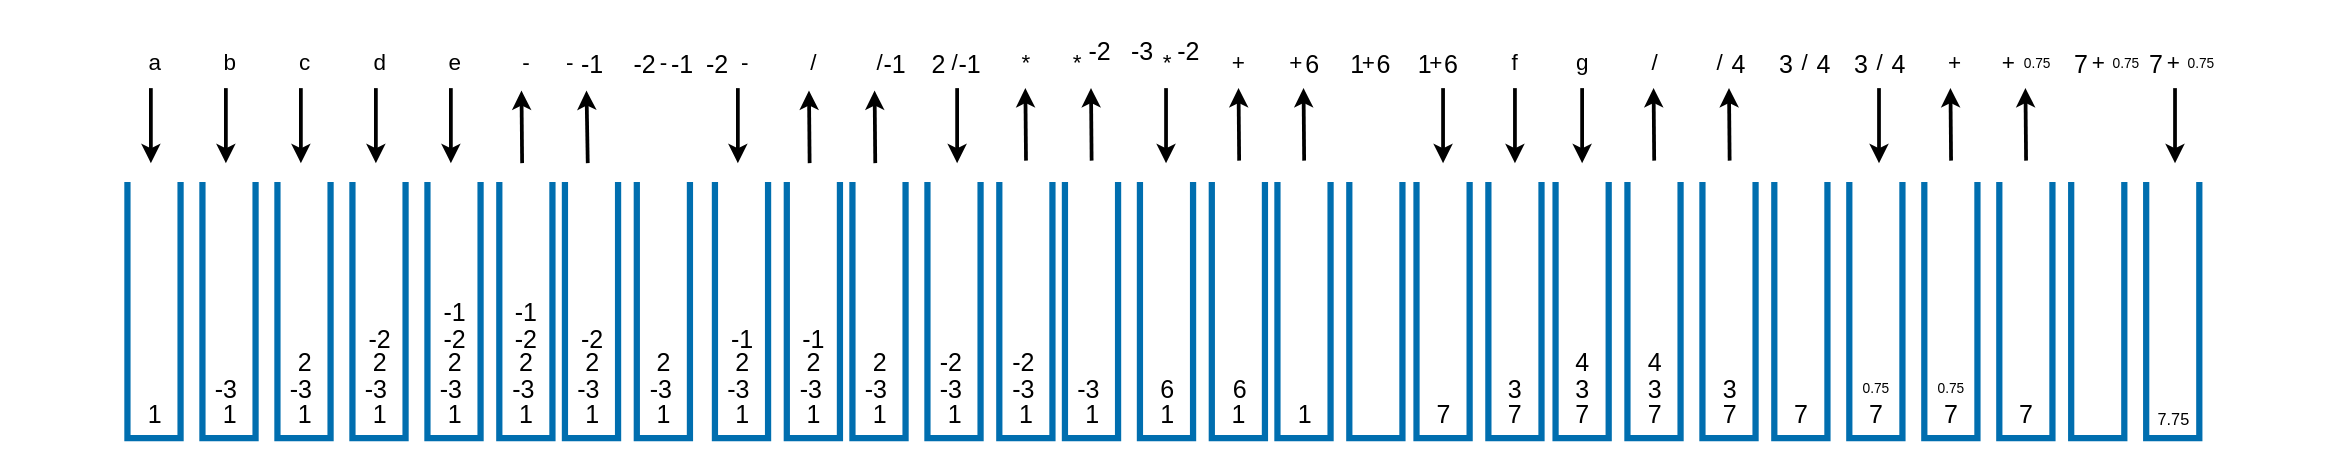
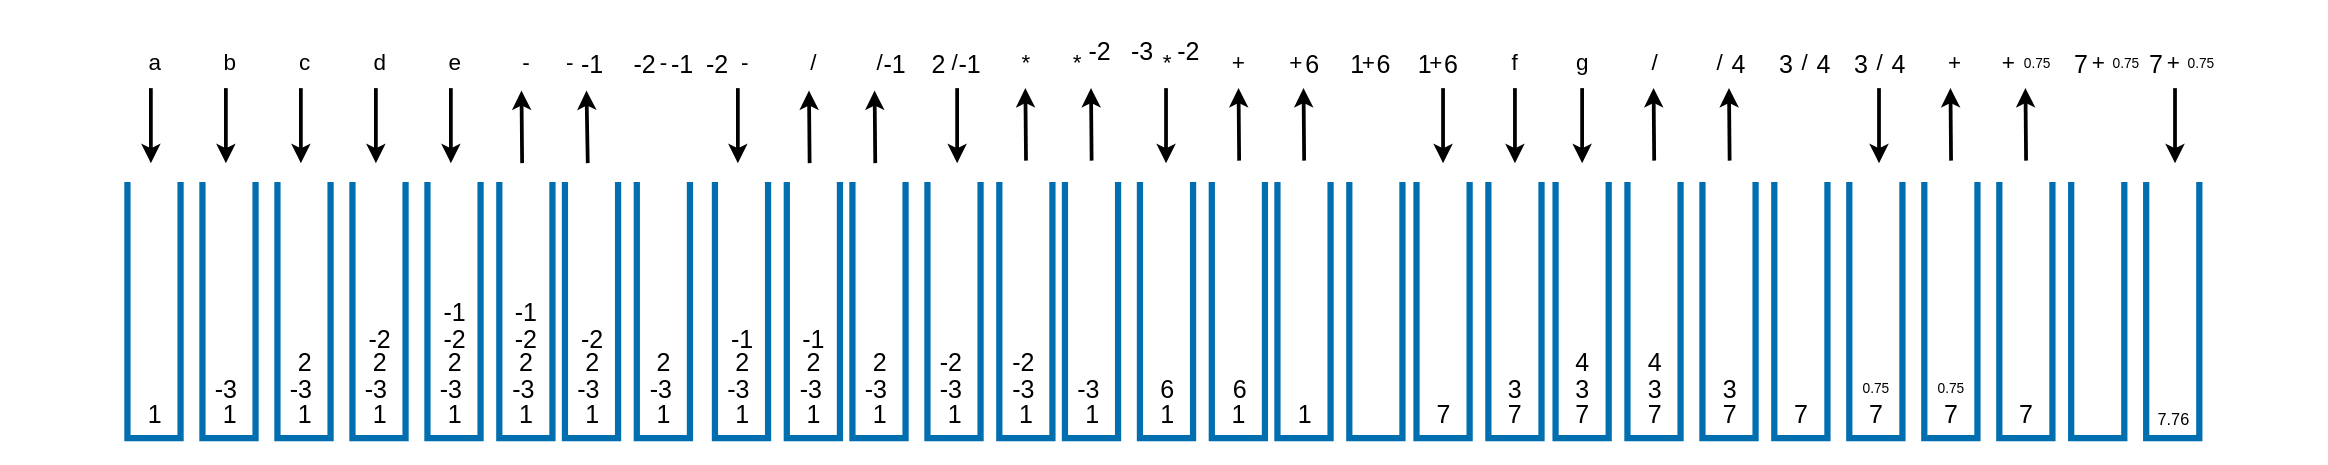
(2174, 419) -> (2174, 419)
